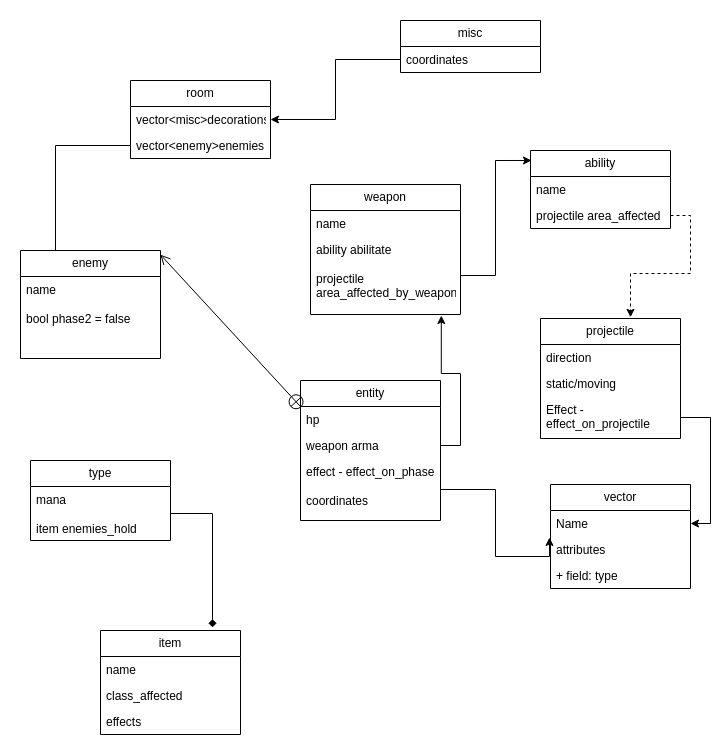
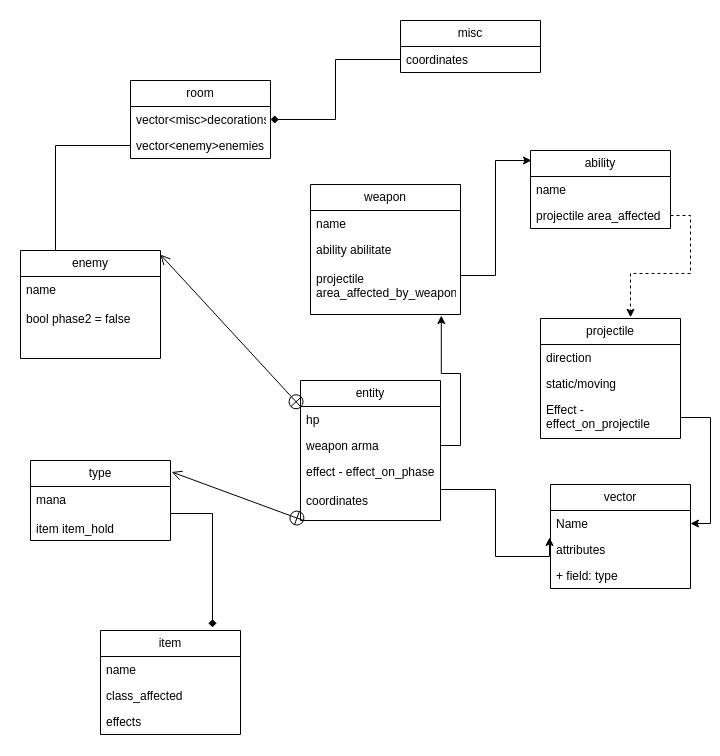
(279, 120) -> (279, 120)
none -> (232, 494)
(87, 508) -> (77, 508)
